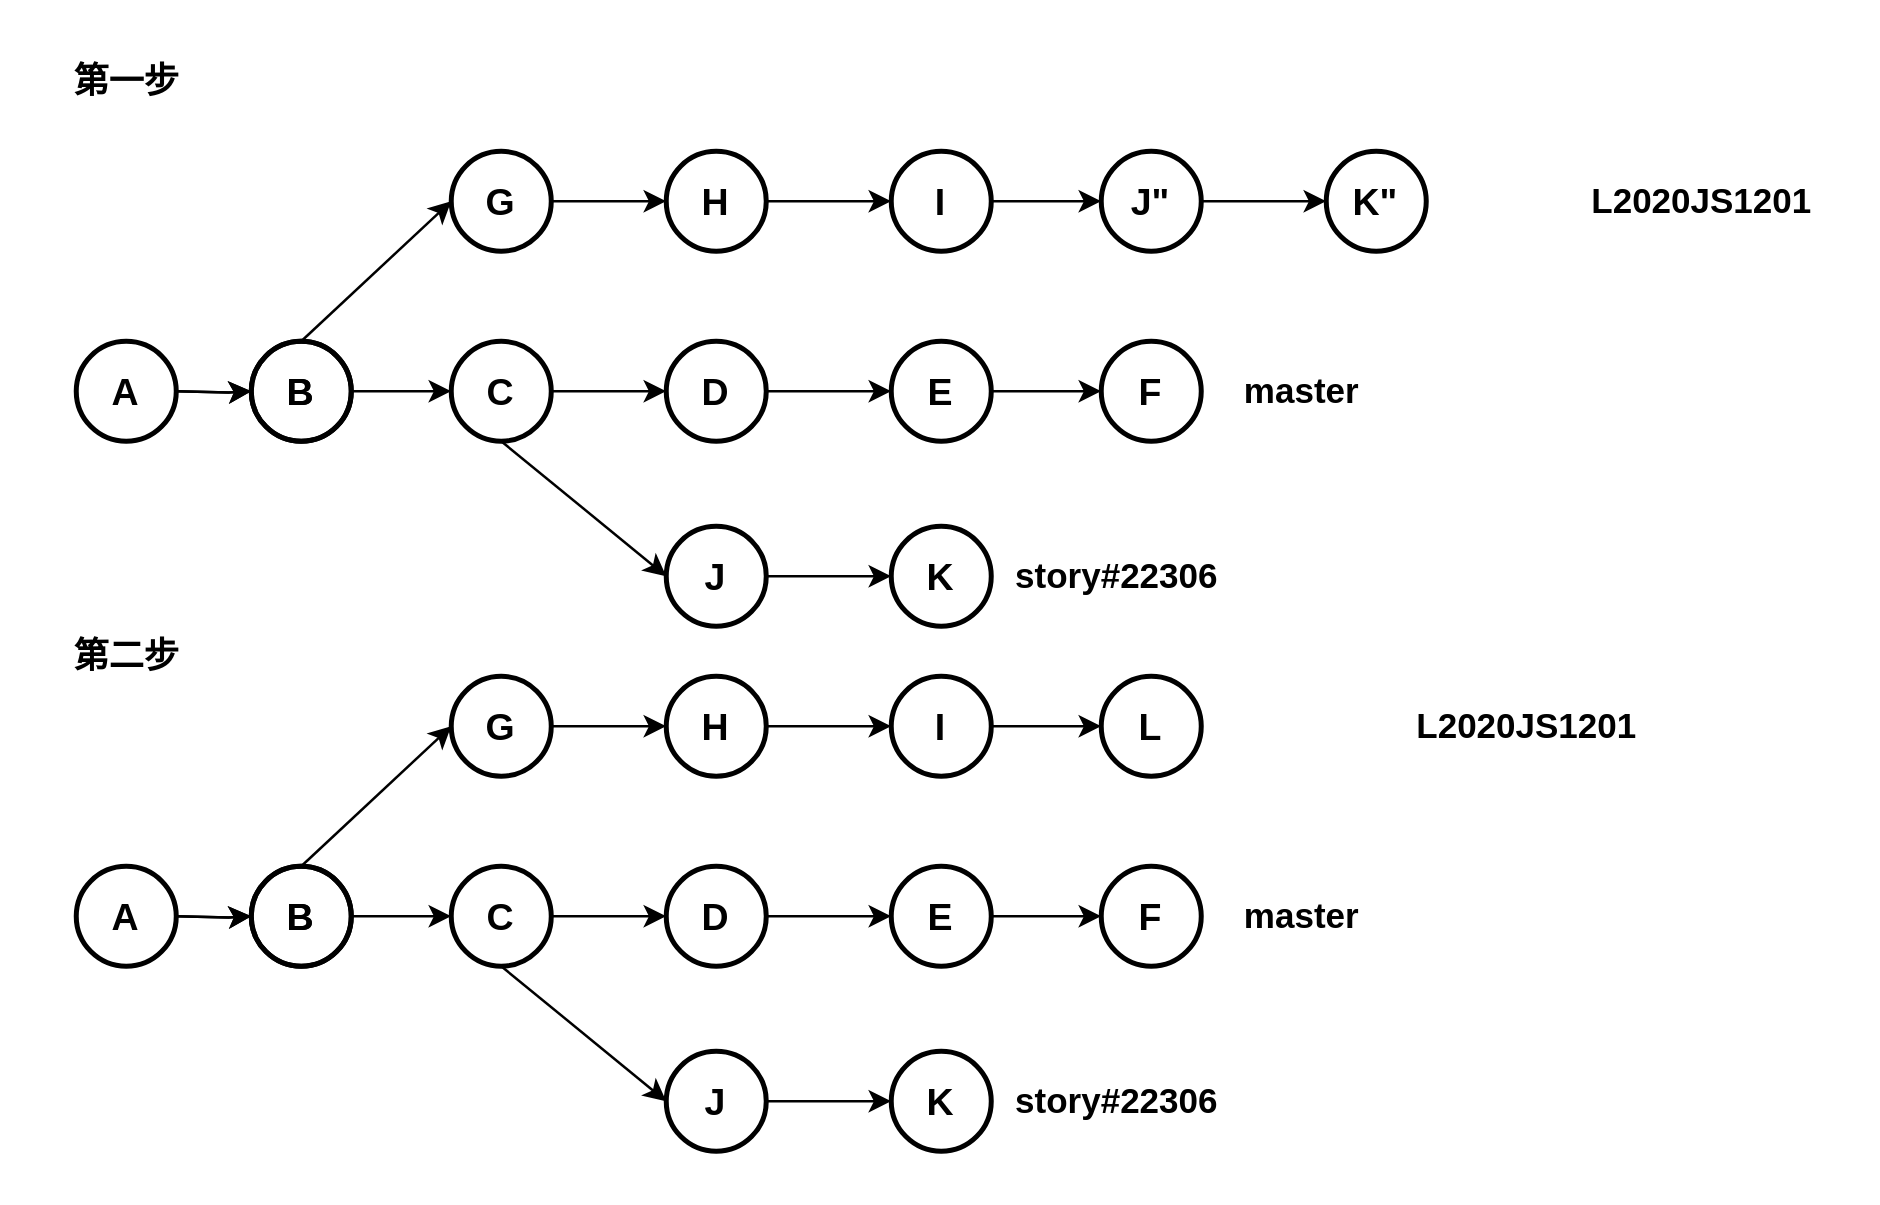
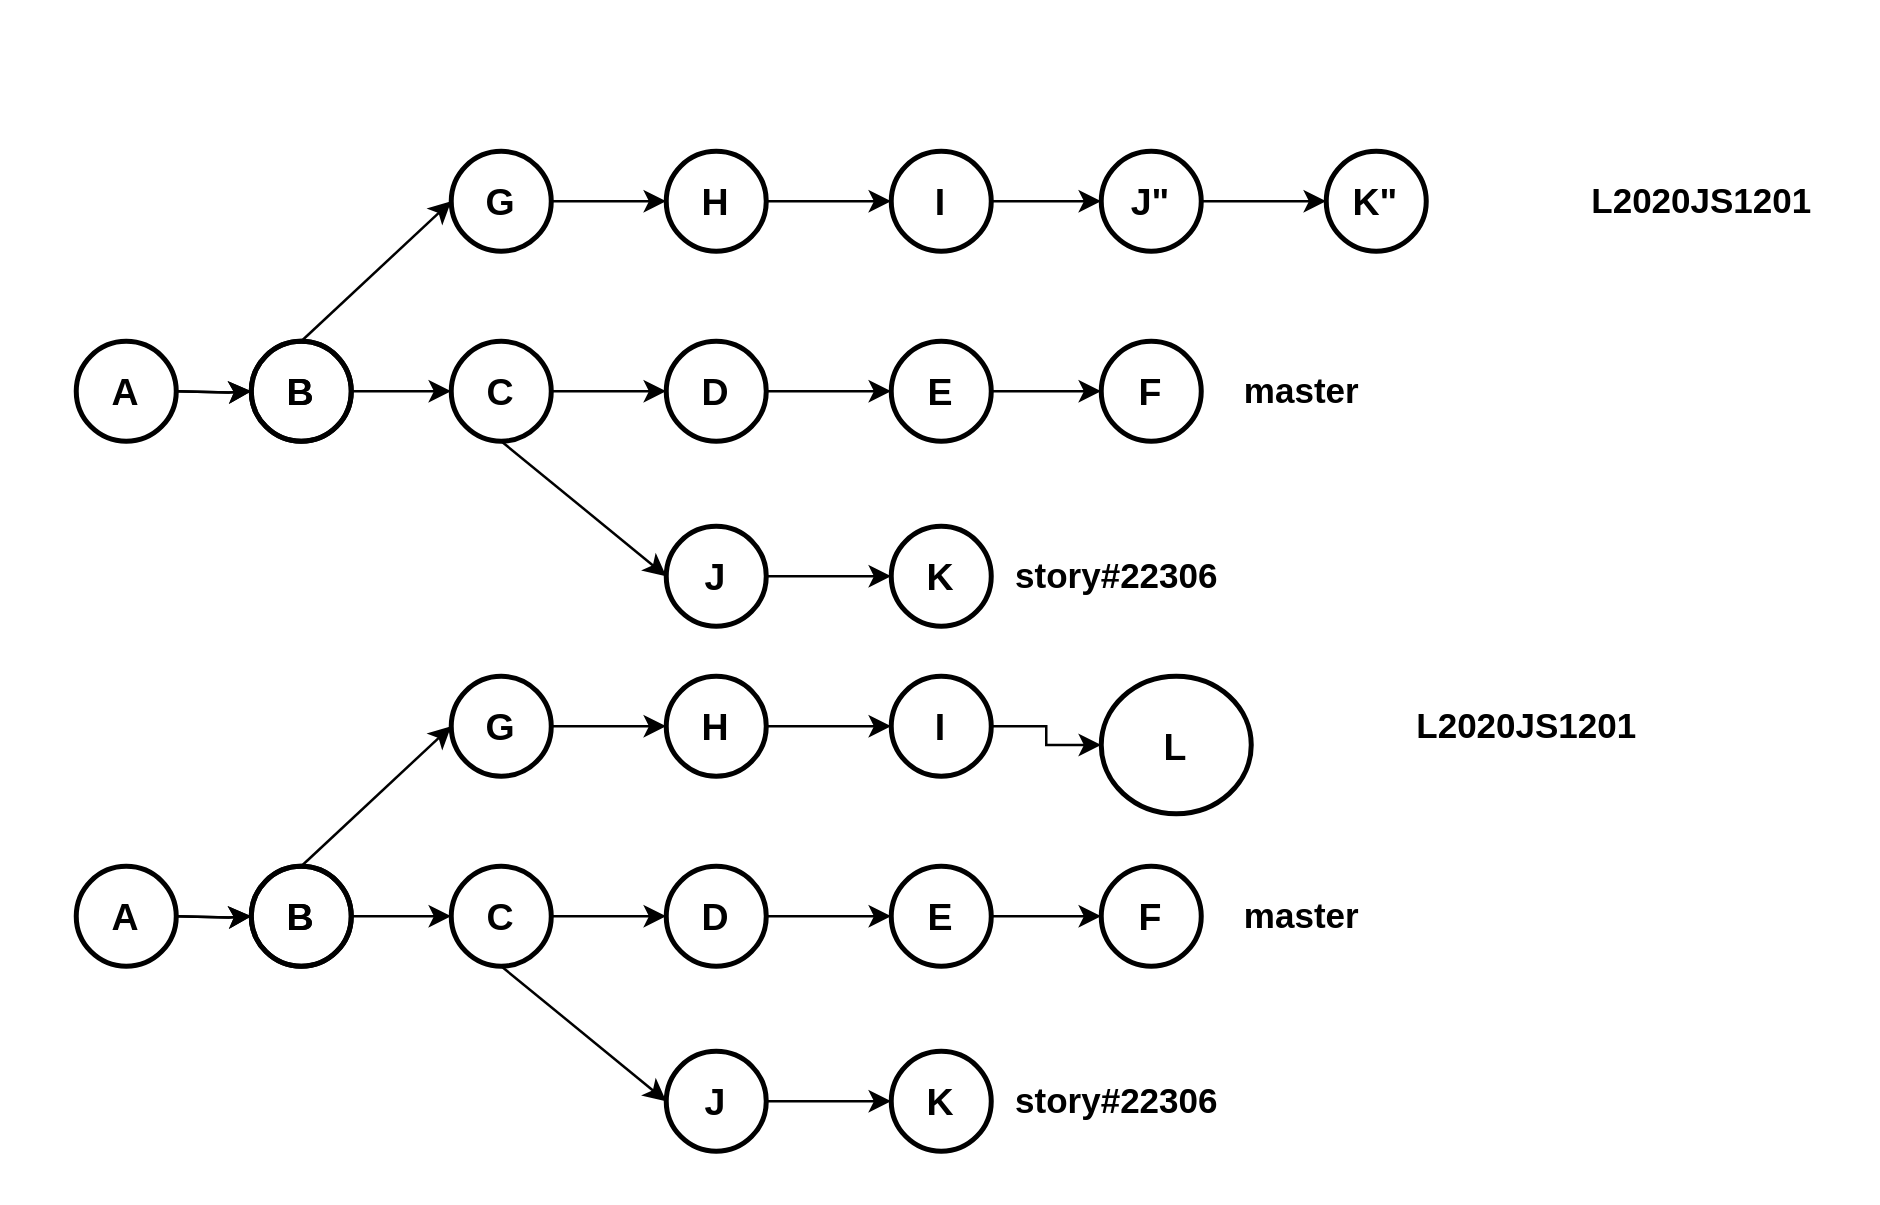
(126, 101) -> none
(126, 676) -> none
(1151, 726) -> (1176, 745)
